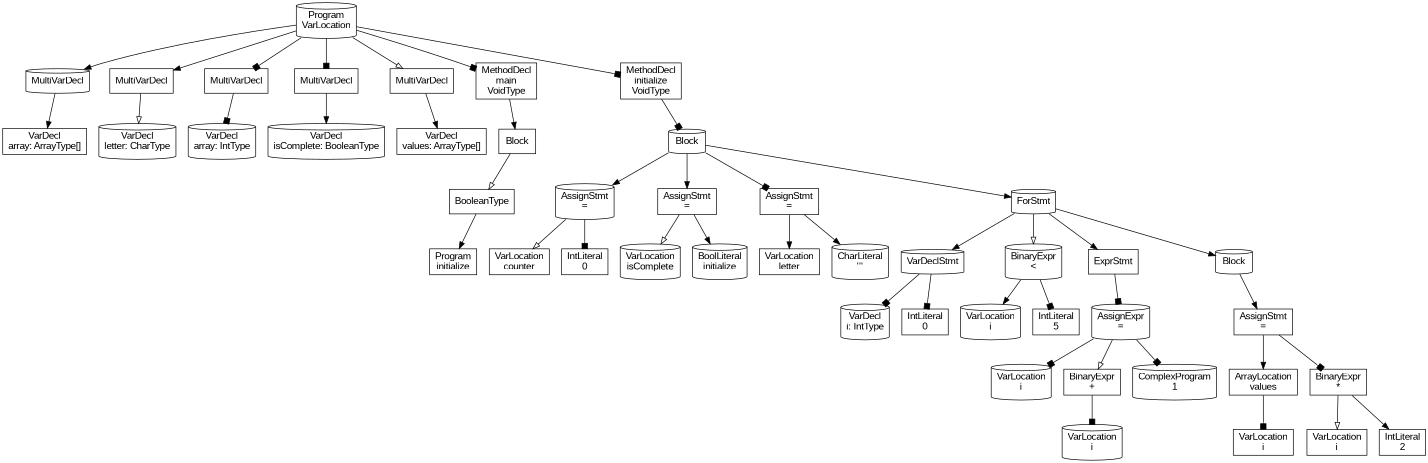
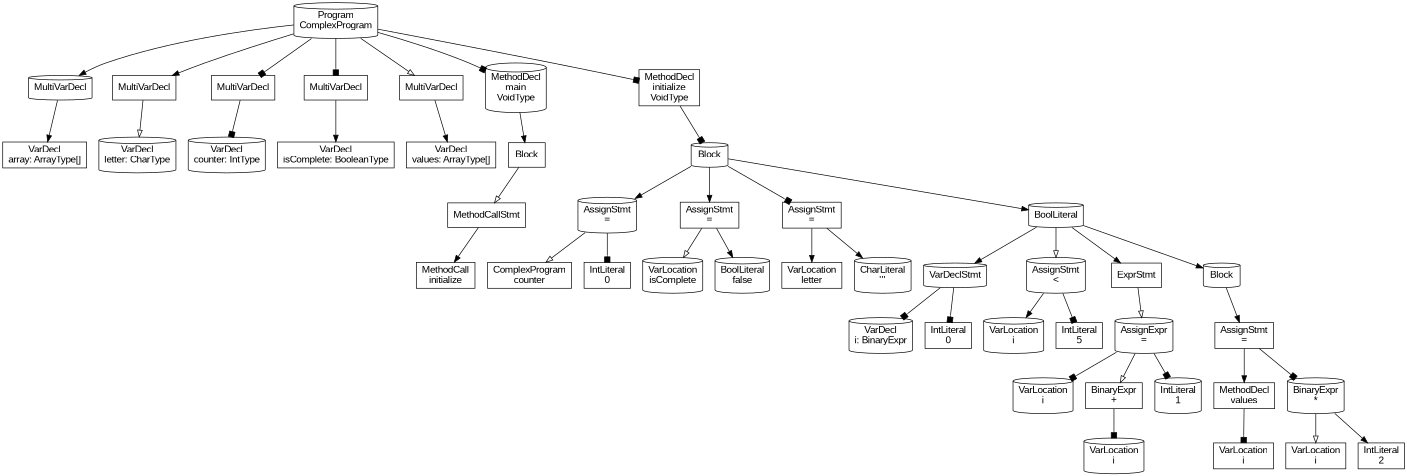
(326, 21) -> (336, 21)
(506, 81) -> (516, 88)
(222, 141) -> (227, 155)
(326, 141) -> (336, 155)
(482, 202) -> (487, 215)
(1033, 202) -> (1056, 215)
(453, 262) -> (446, 275)
(519, 262) -> (530, 275)
(720, 262) -> (742, 275)
(1033, 262) -> (1056, 275)
(1116, 286) -> (1139, 299)
(865, 322) -> (881, 336)
(1175, 382) -> (1178, 396)
(1263, 382) -> (1244, 396)
(1338, 382) -> (1316, 396)
